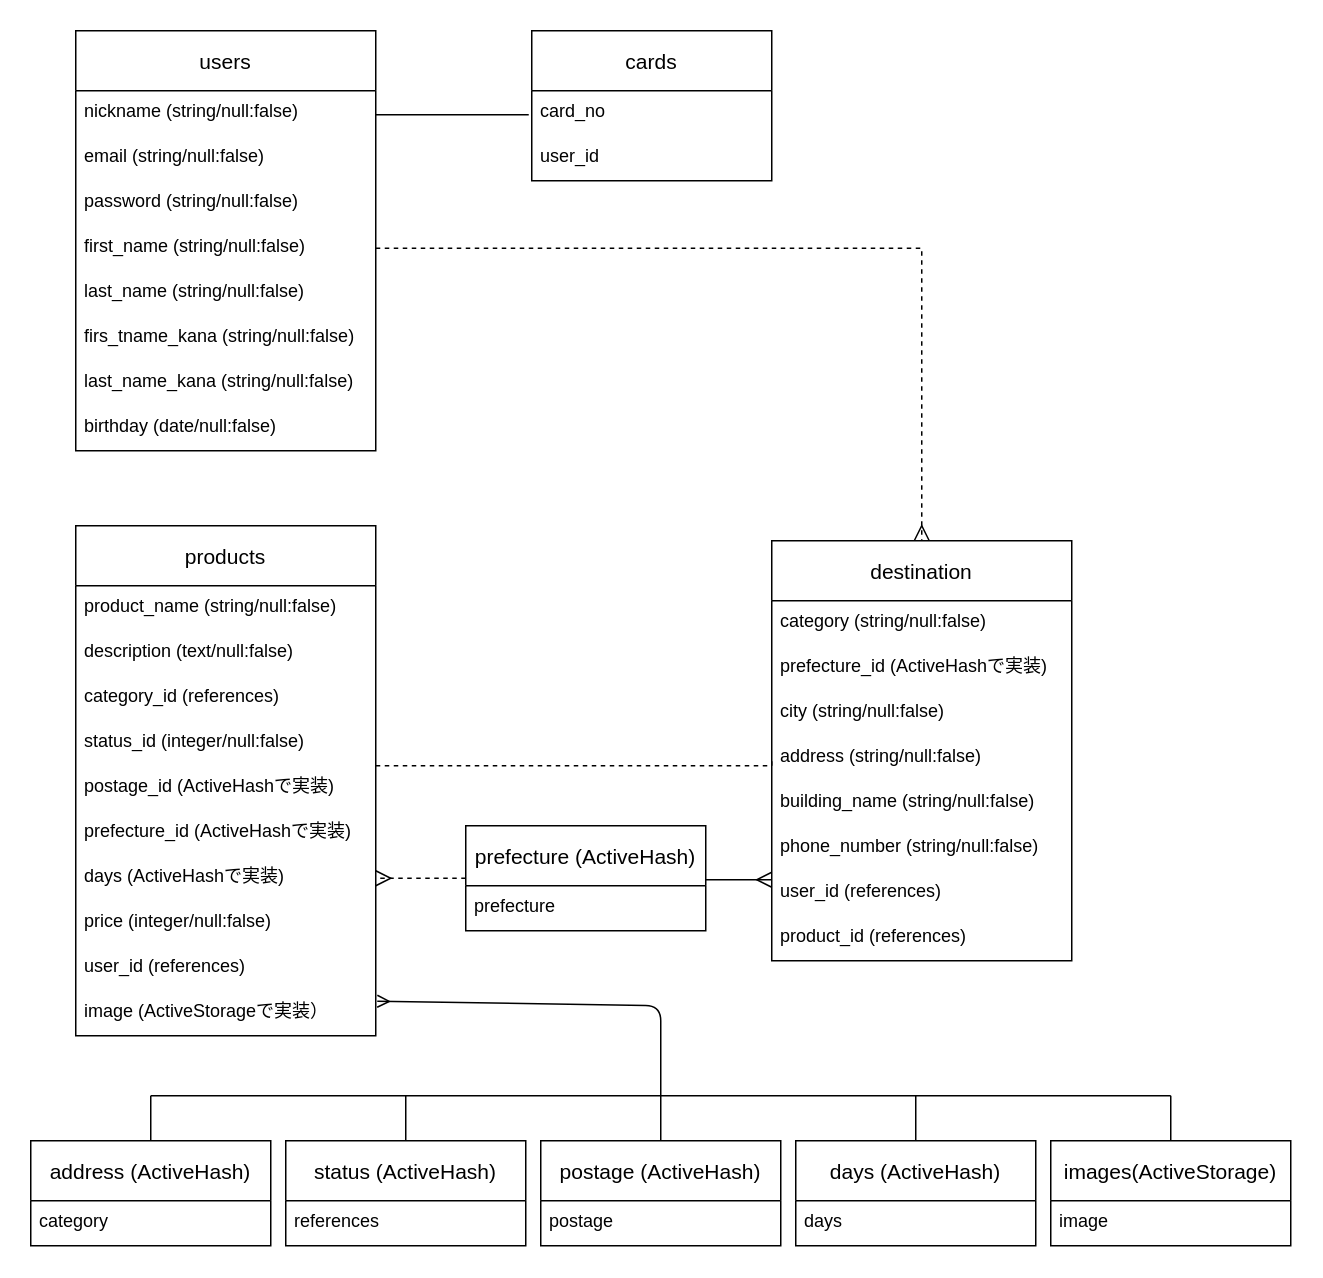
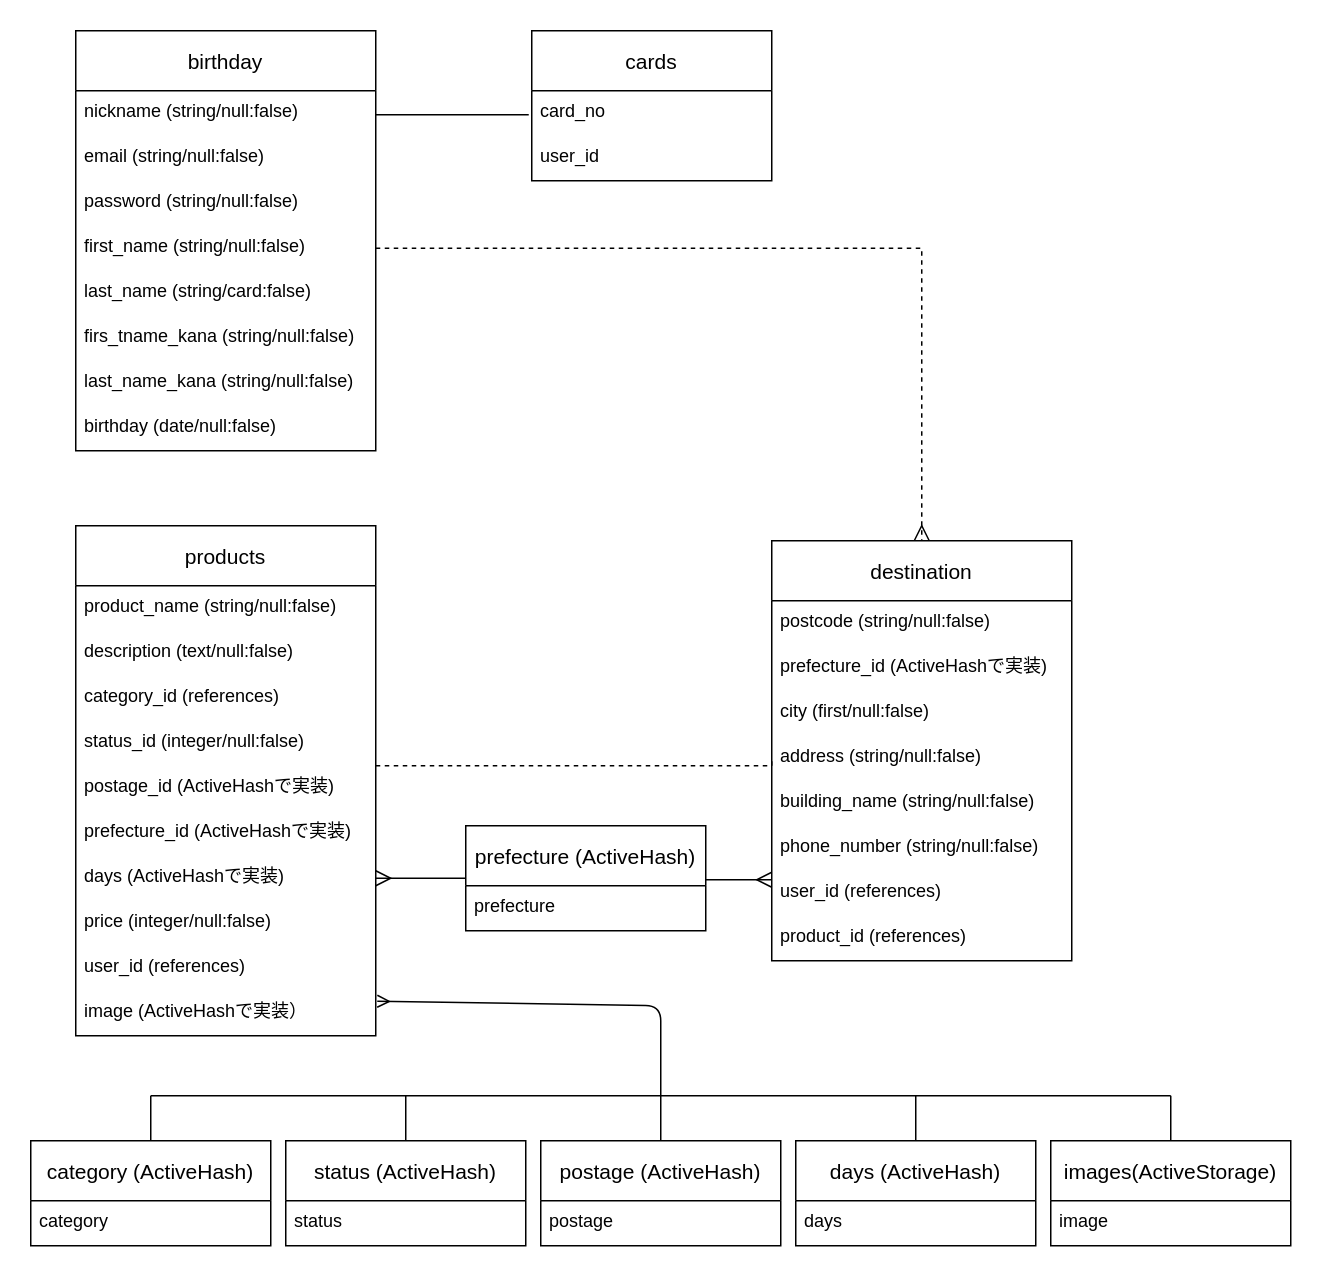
(225, 62) -> (225, 62)
(214, 291) -> (218, 291)
(909, 621) -> (909, 621)
(887, 711) -> (882, 711)
(420, 878) -> (420, 878)
(214, 1011) -> (199, 1011)
(150, 1172) -> (150, 1172)
(344, 1221) -> (324, 1221)
